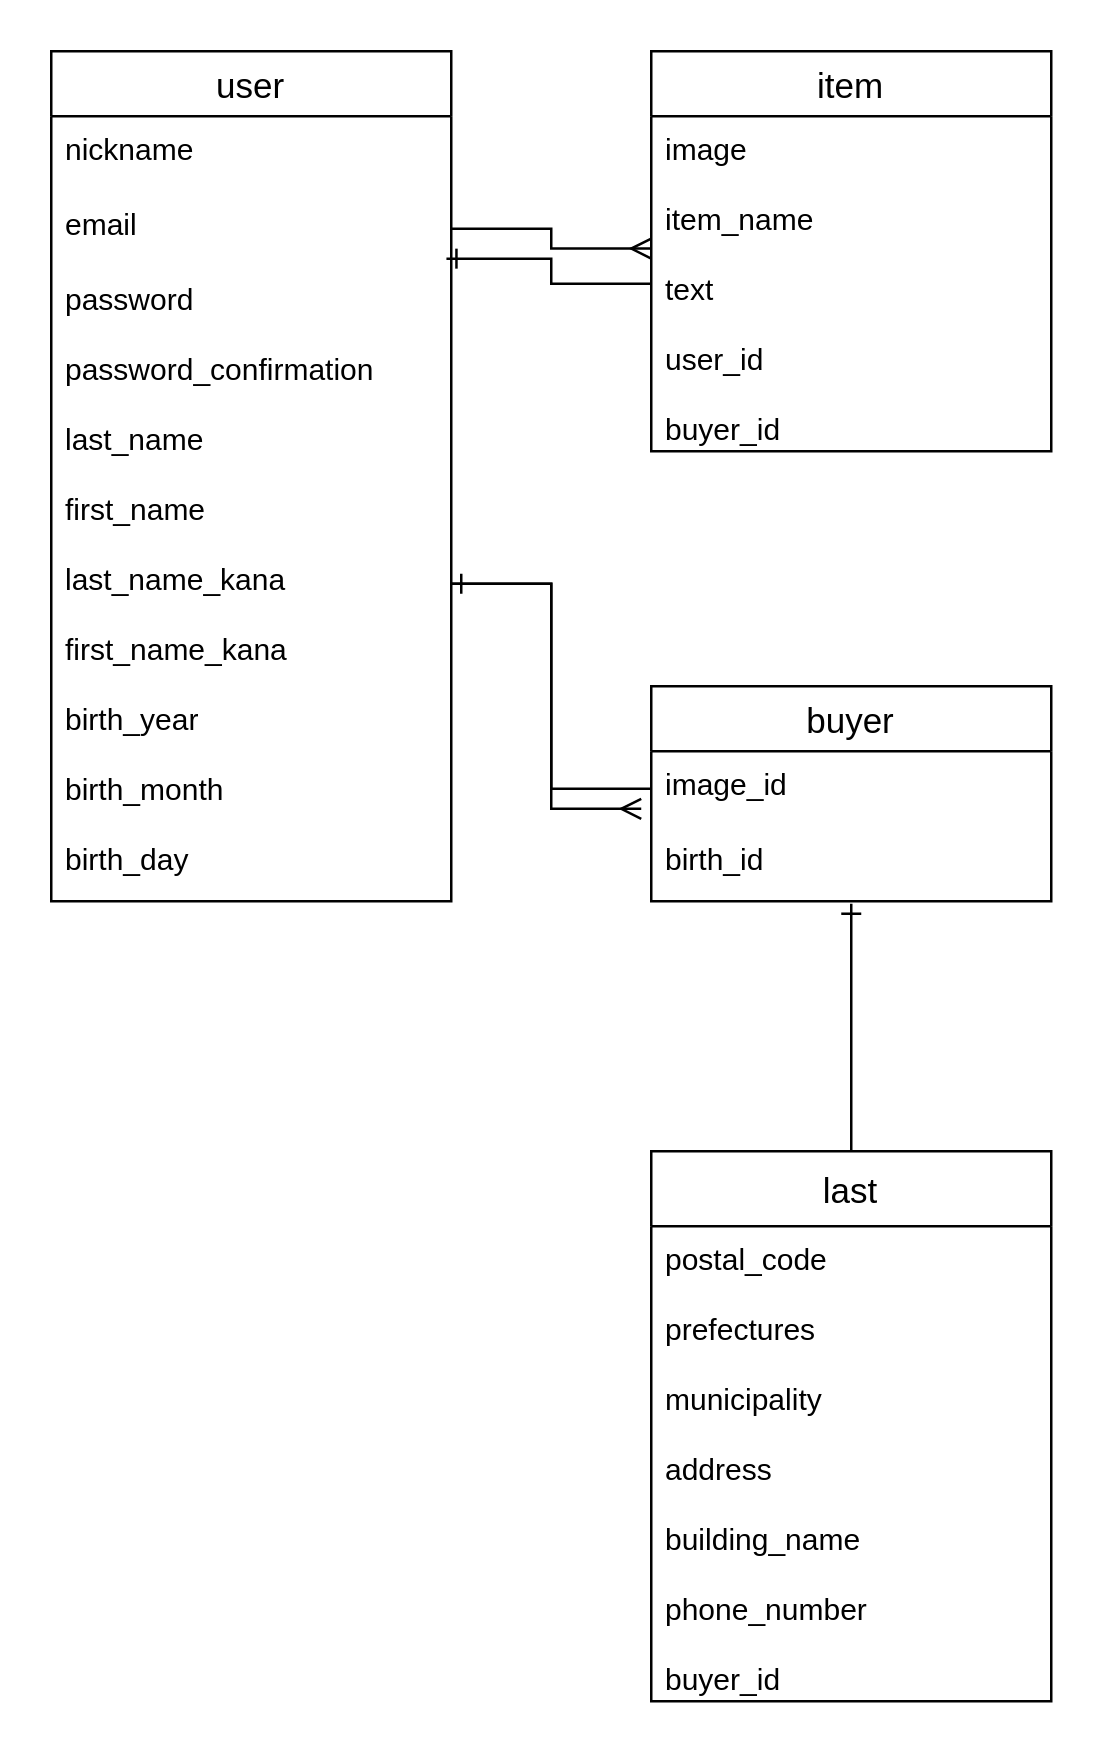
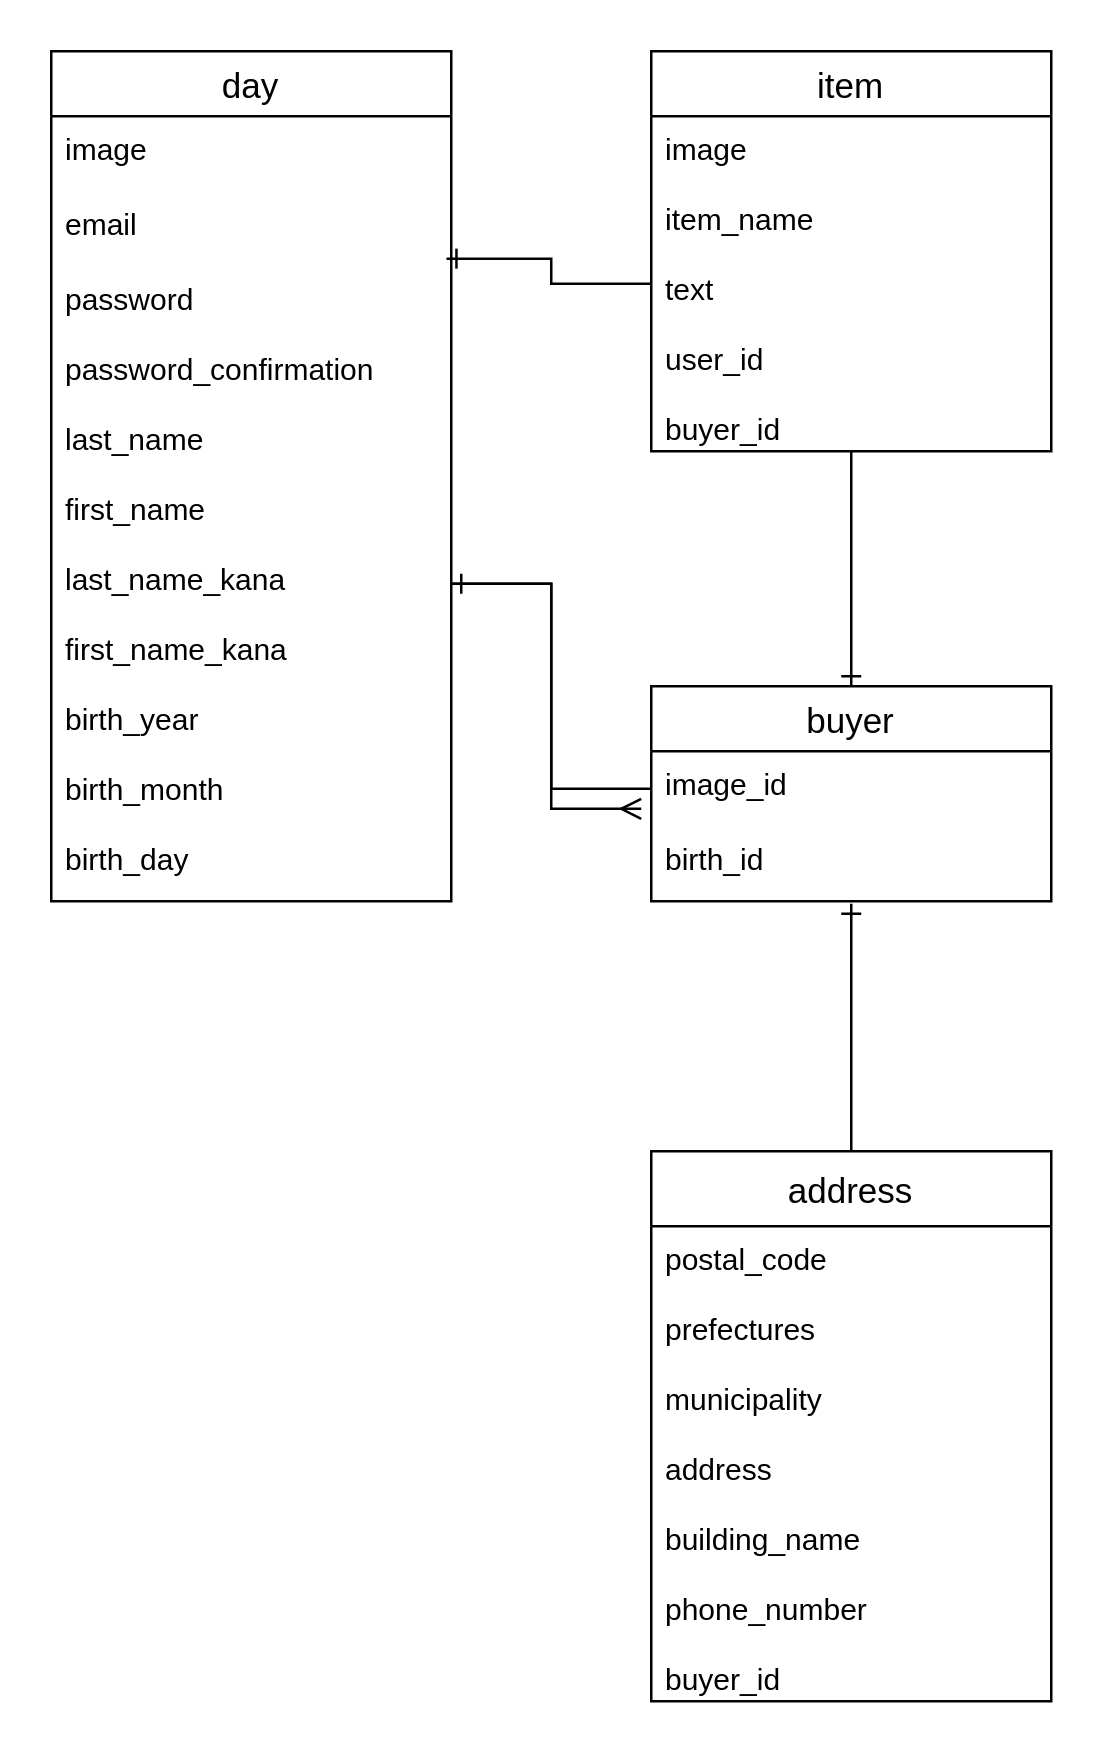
(250, 86) -> (250, 86)
(128, 150) -> (103, 150)
(551, 238) -> none
none -> (851, 571)
(850, 1191) -> (850, 1191)
